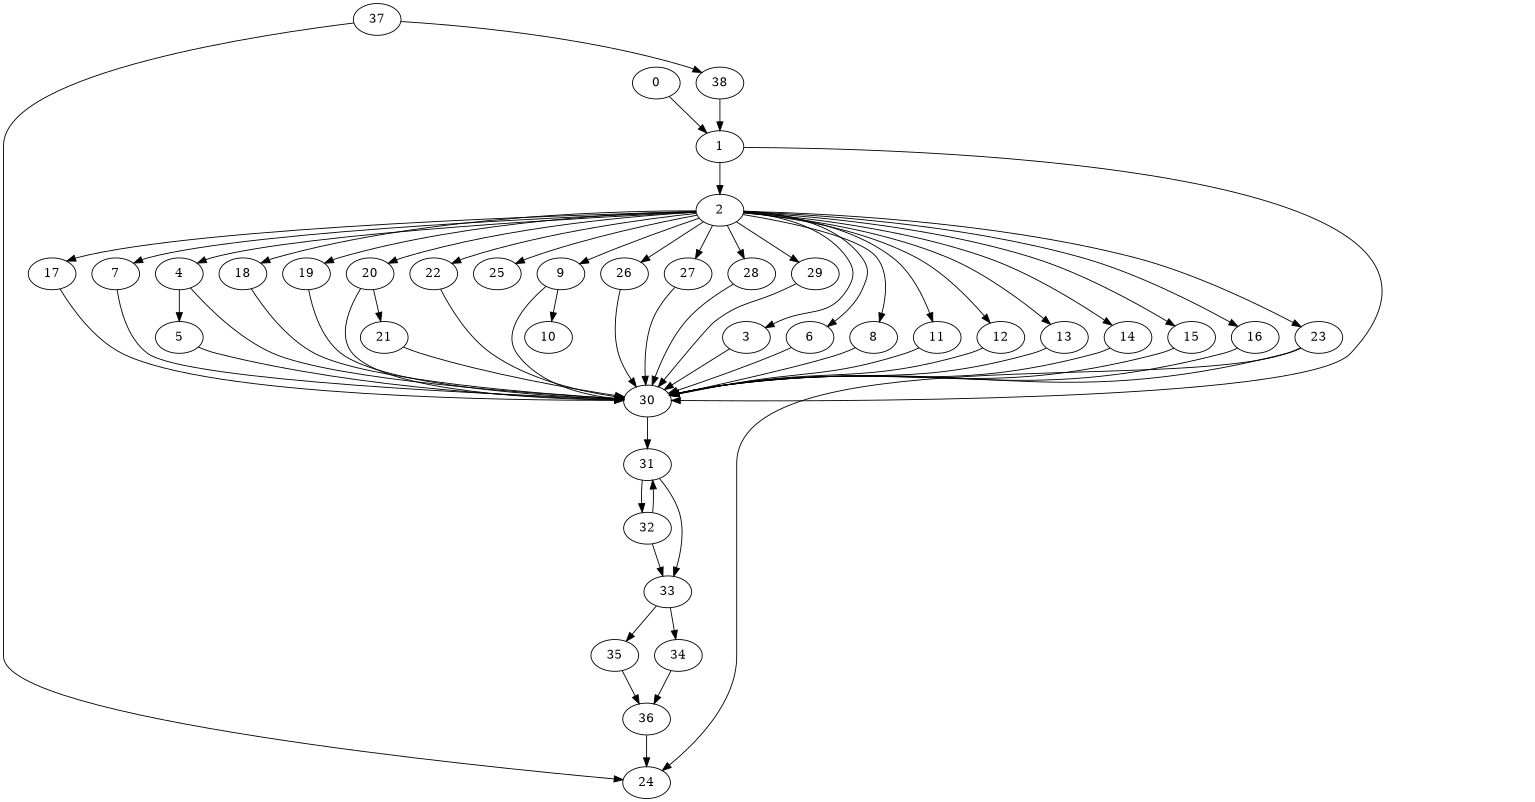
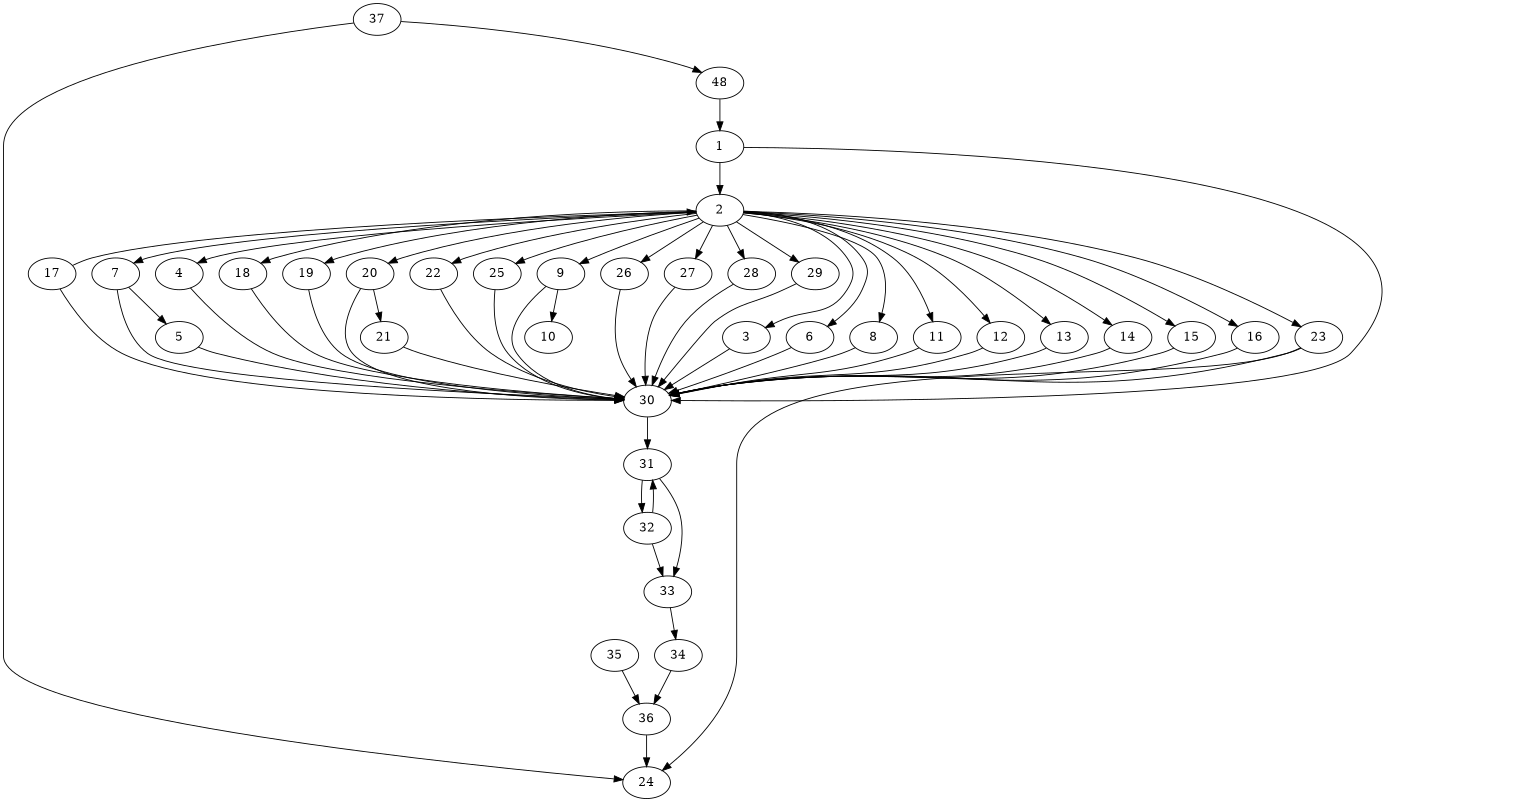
(656, 83) -> none
(720, 83) -> (720, 83)
(307, 229) -> (255, 235)
(179, 301) -> (144, 302)
none -> (516, 362)
(644, 620) -> none
